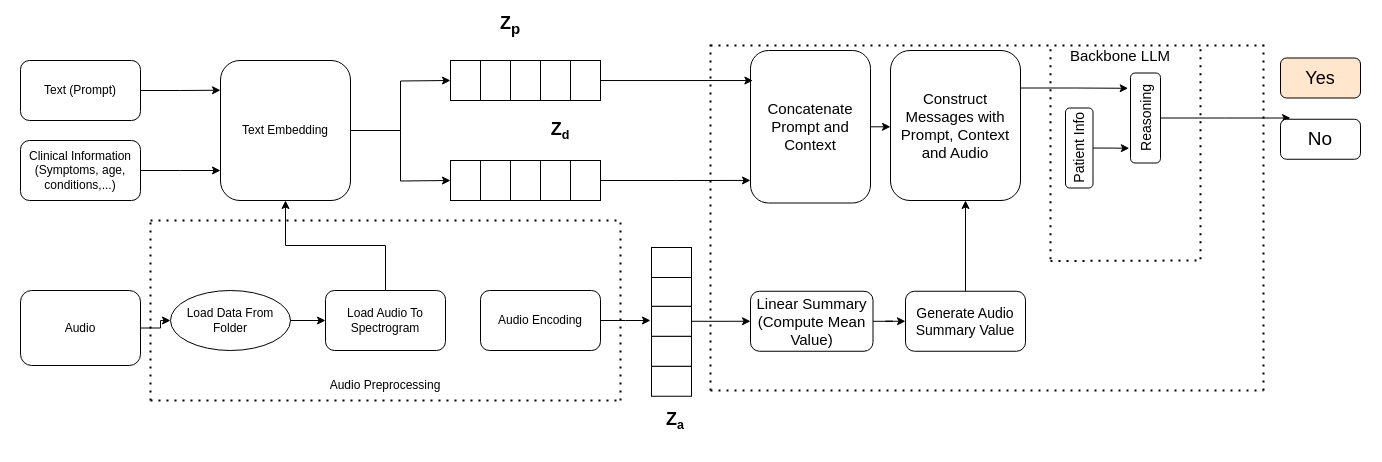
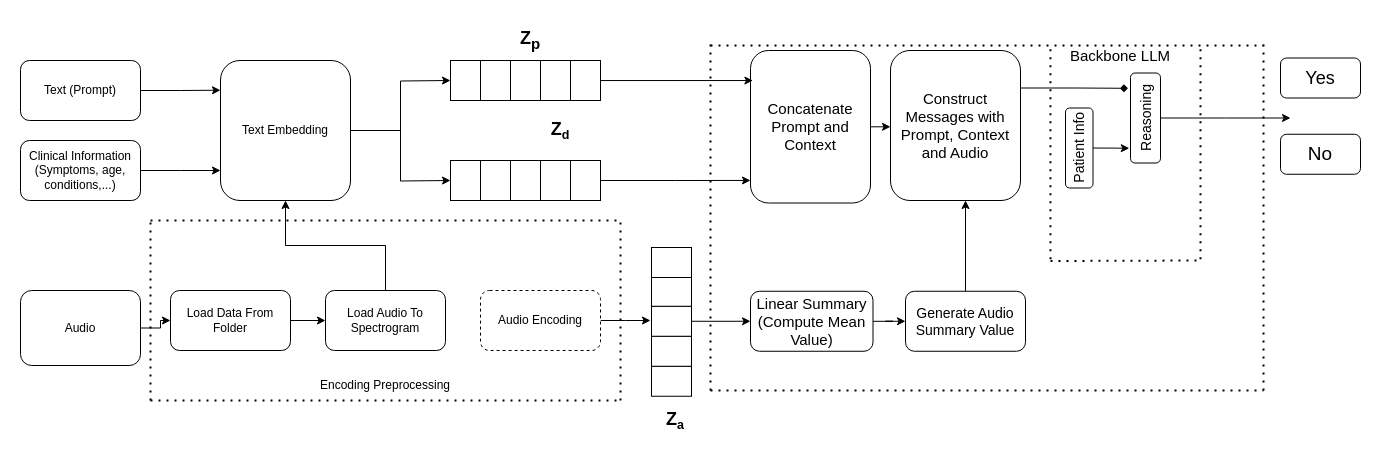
(511, 26) -> (531, 41)
(1321, 78) -> (1321, 78)
(1120, 88) -> (1119, 88)
(1321, 139) -> (1321, 154)
(231, 321) -> (231, 321)
(541, 321) -> (541, 321)
(386, 386) -> (386, 386)
